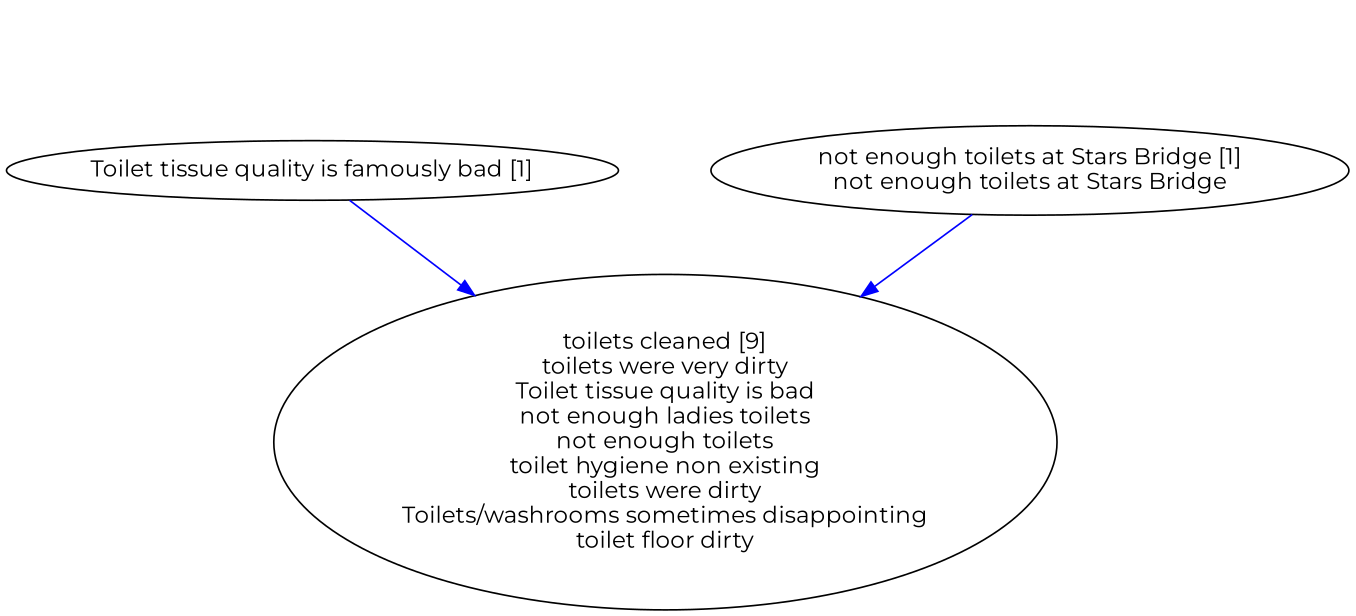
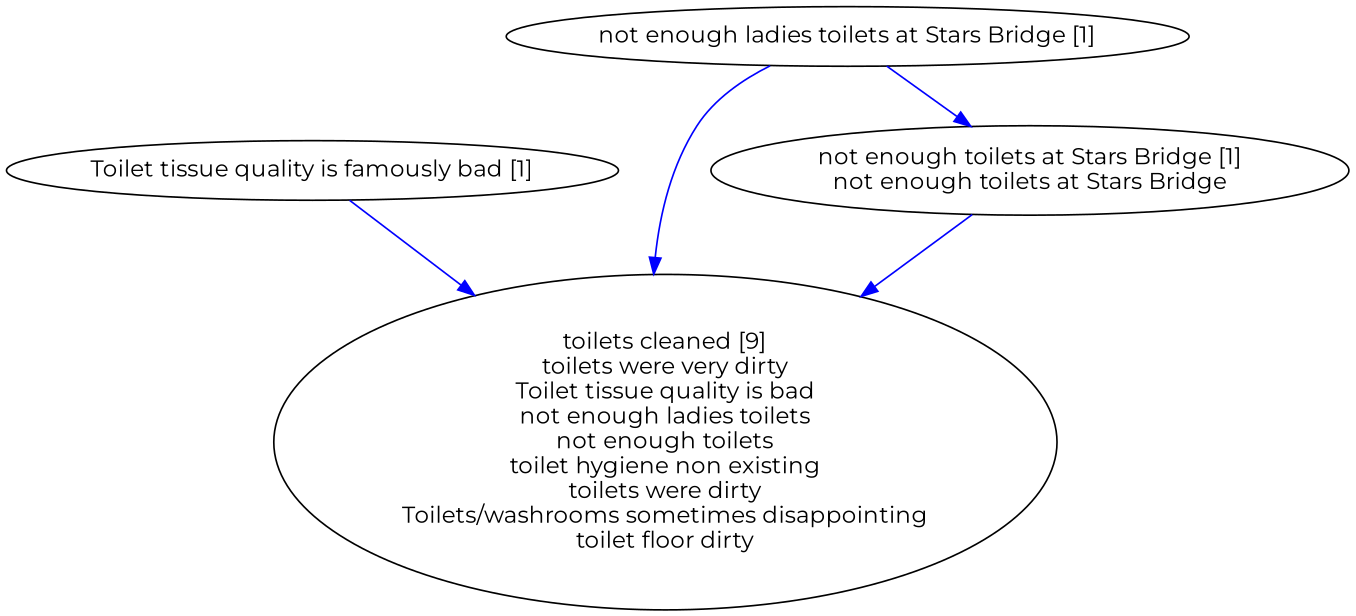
none -> (848, 36)
